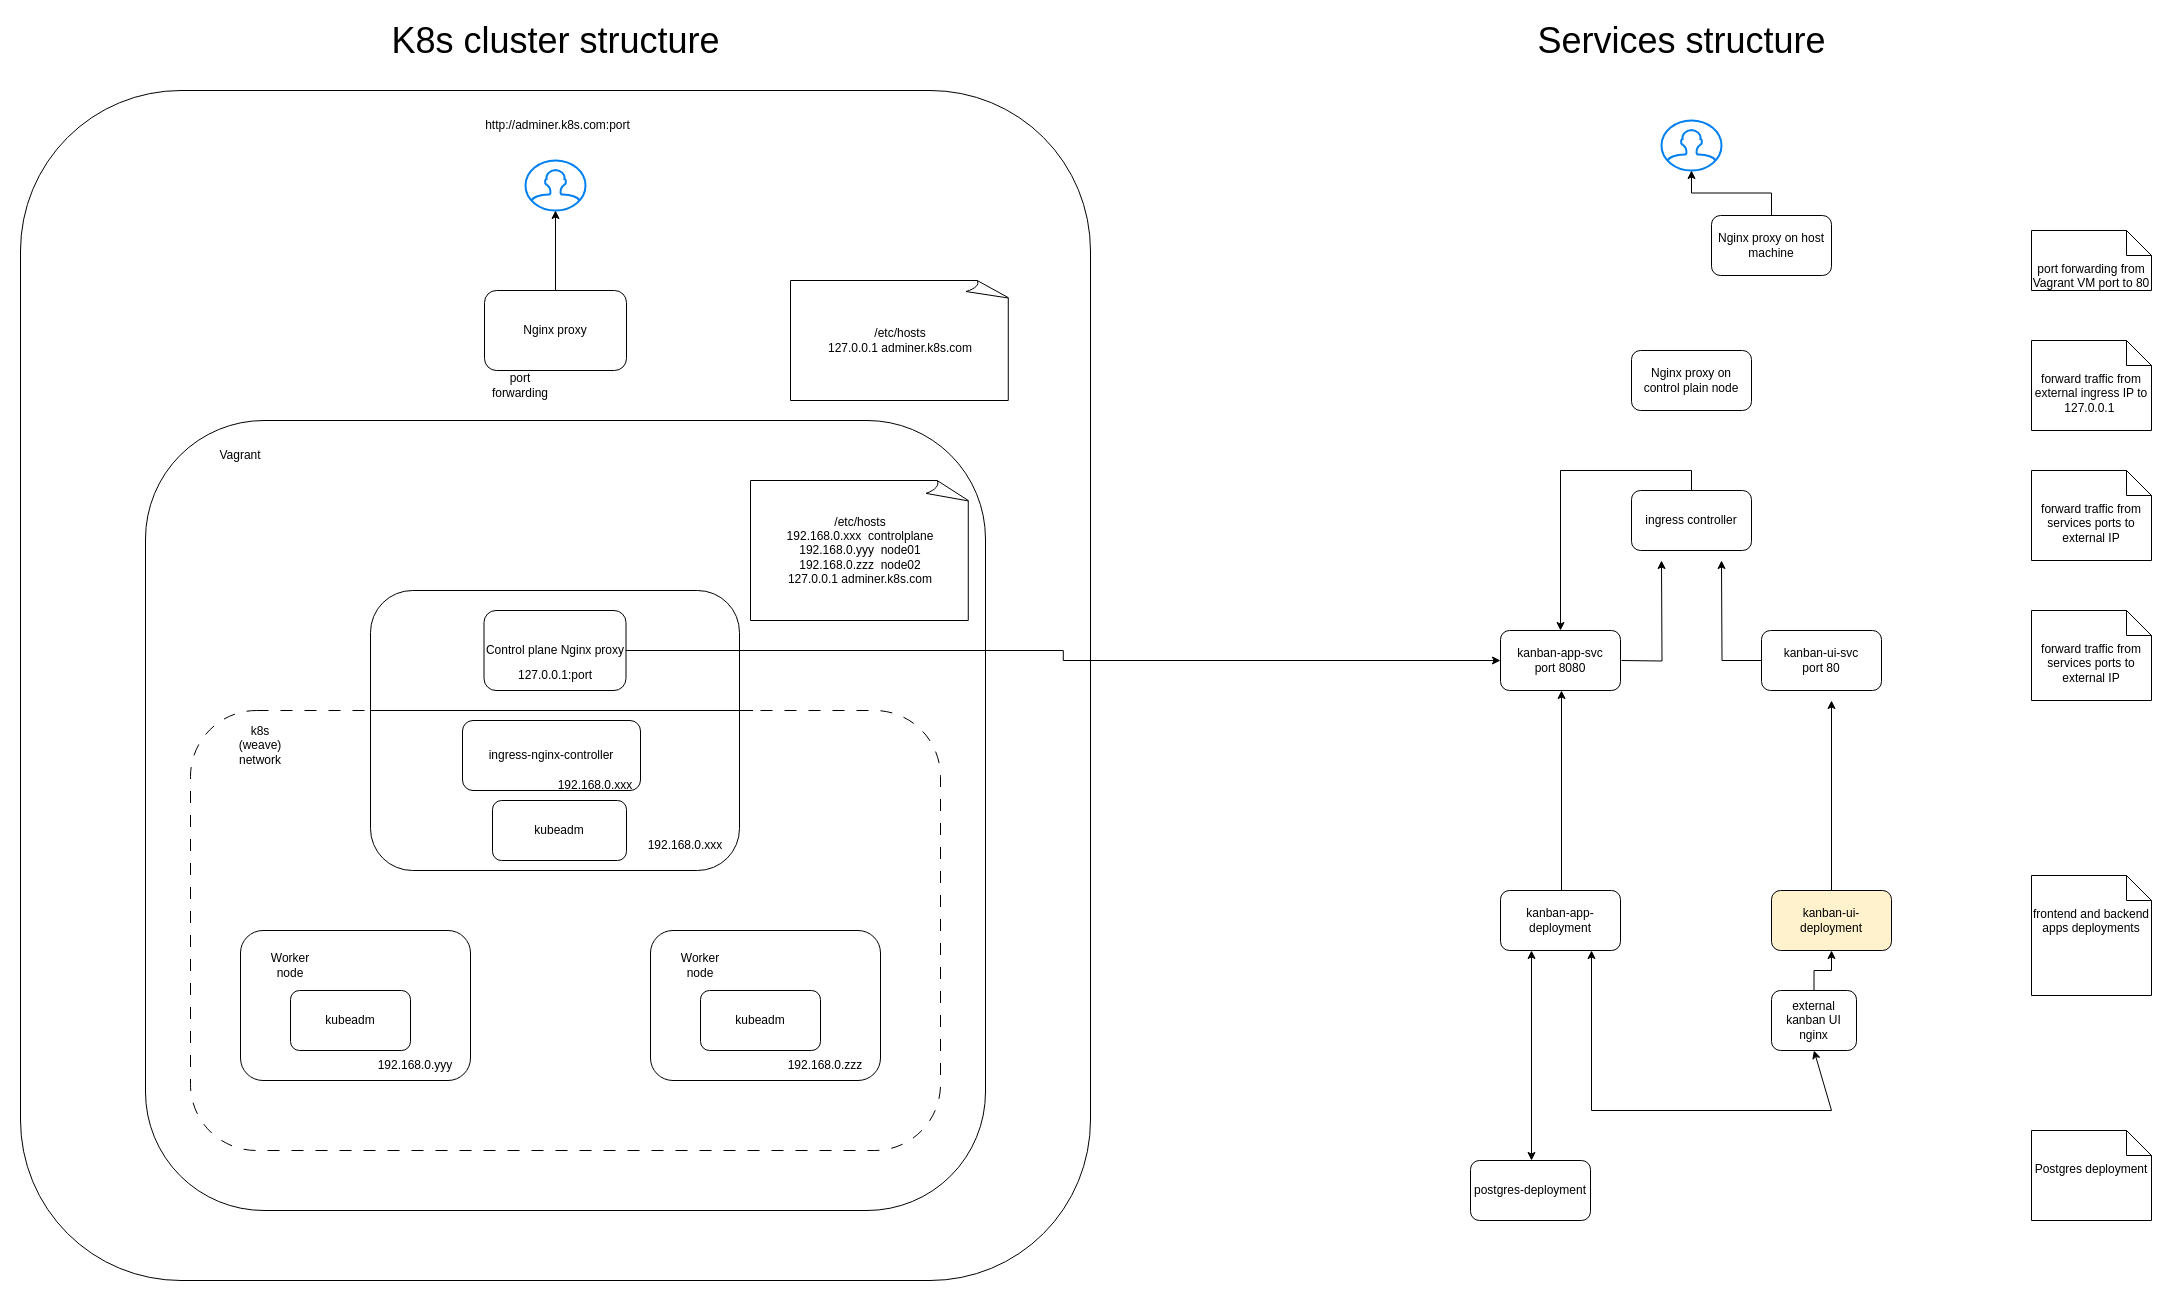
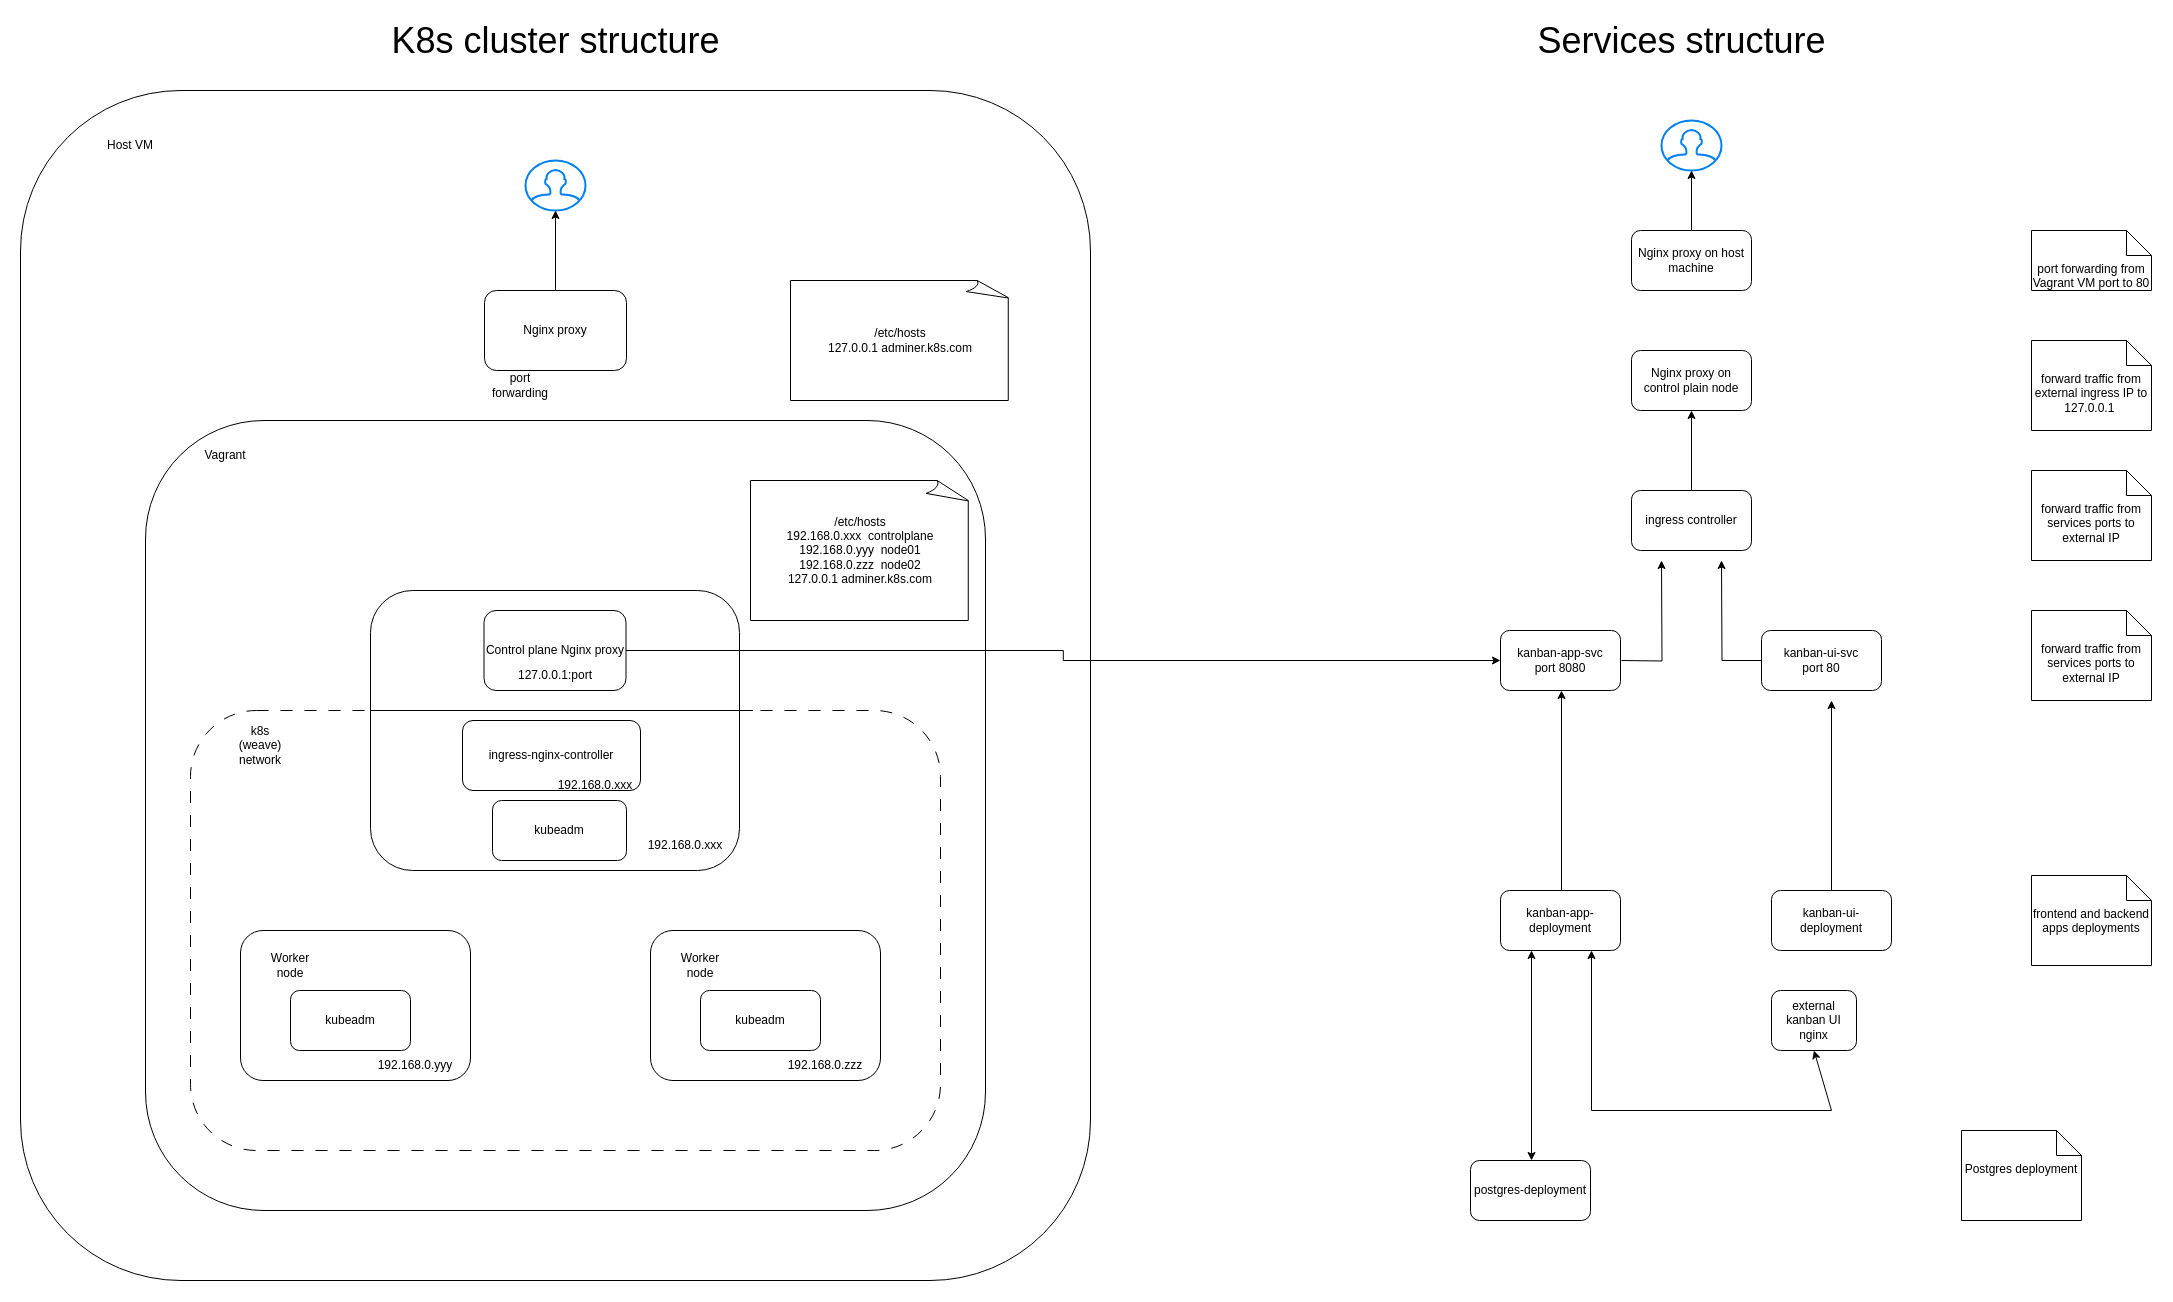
(558, 126) -> none
none -> (131, 146)
(1772, 246) -> (1692, 261)
(241, 456) -> (226, 456)
(1561, 481) -> (1692, 445)
(1832, 921) -> (1832, 921)
(2092, 936) -> (2092, 921)
(1819, 971) -> none
(2092, 1176) -> (2022, 1176)
